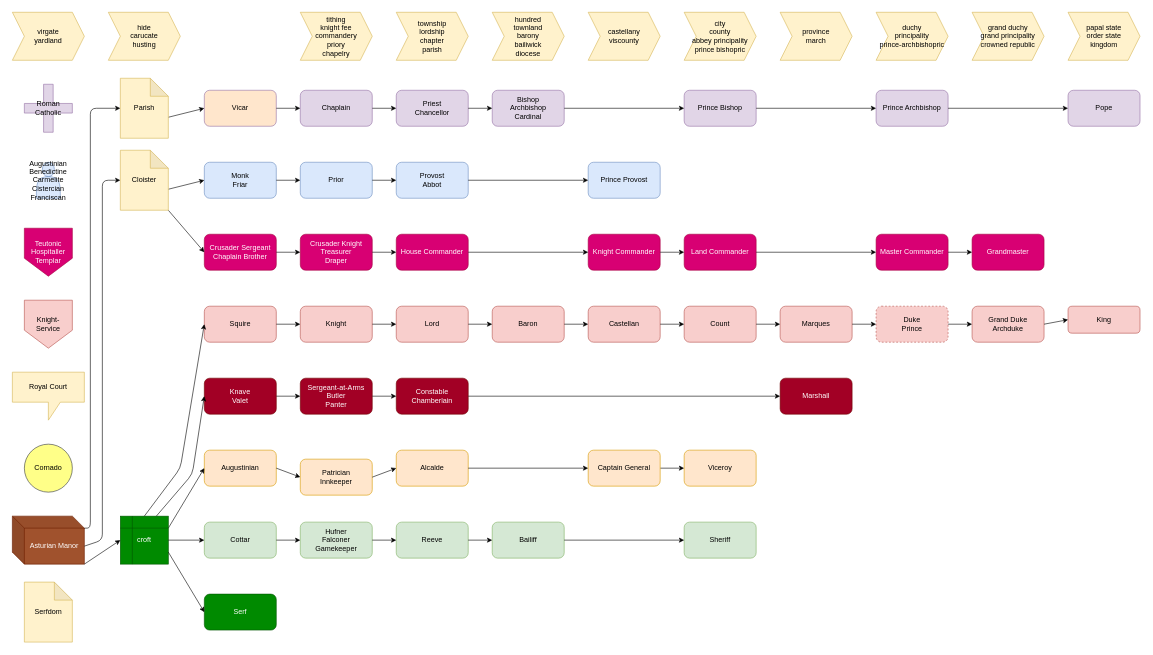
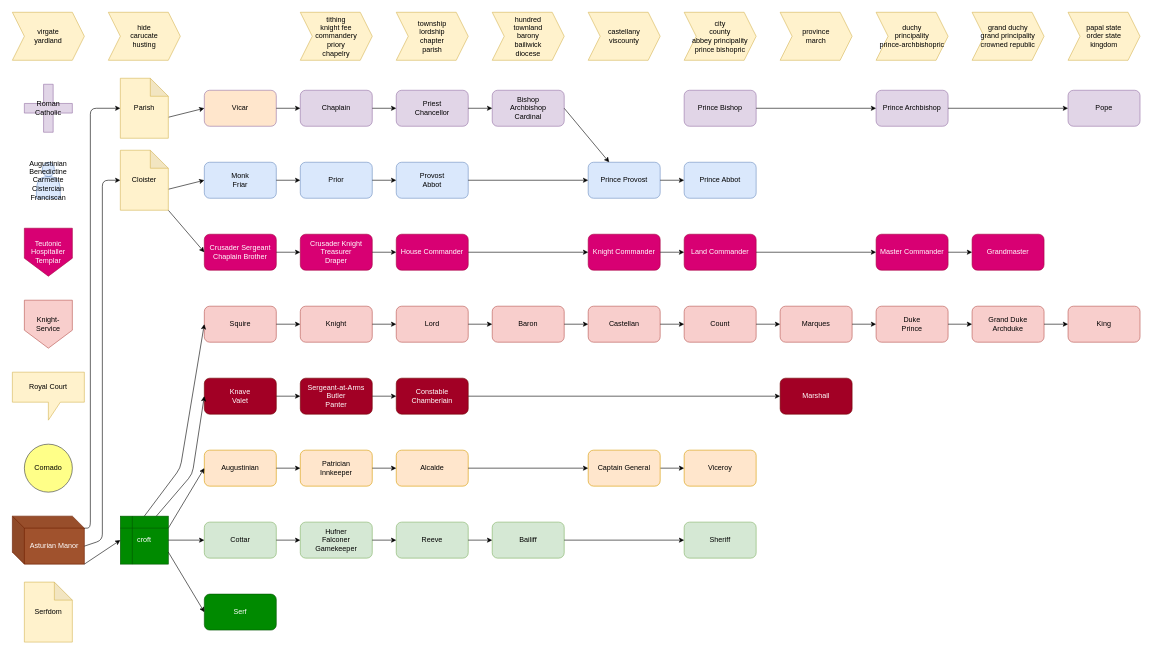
(678, 108) -> (586, 135)
none -> (678, 180)
none -> (720, 180)
(1104, 320) -> (1104, 324)
(912, 324) -> (912, 324)
(336, 477) -> (336, 468)
